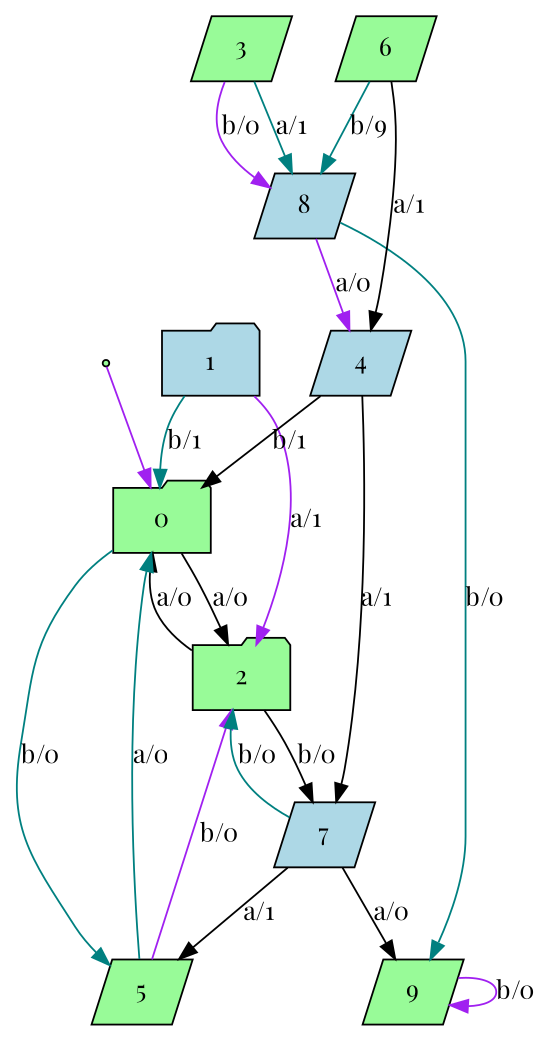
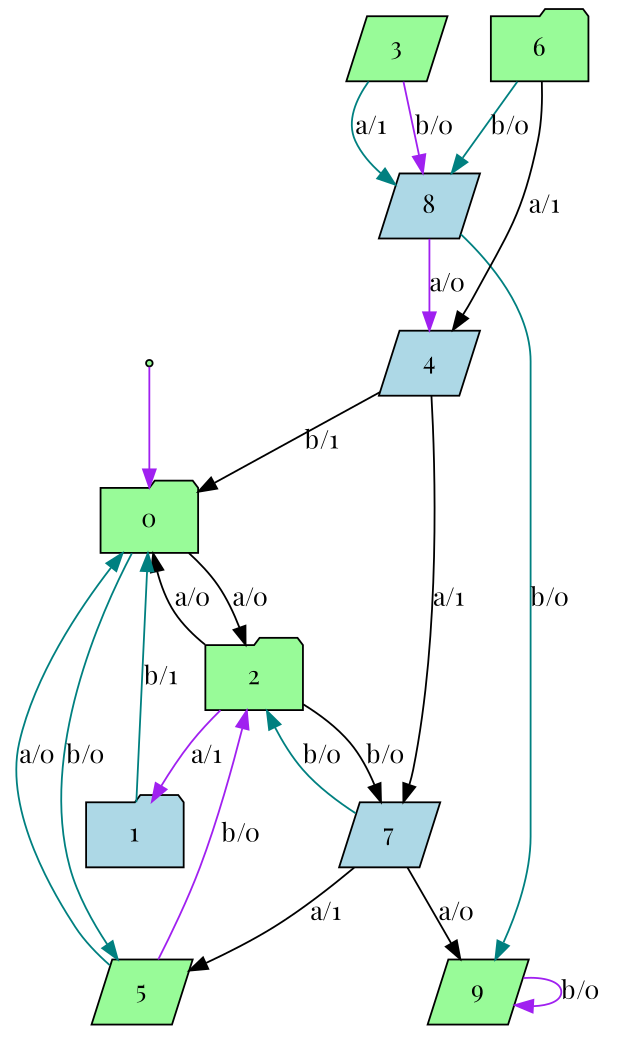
(386, 49) -> (540, 49)
(370, 127) -> (511, 127)
(290, 509) -> (188, 746)
